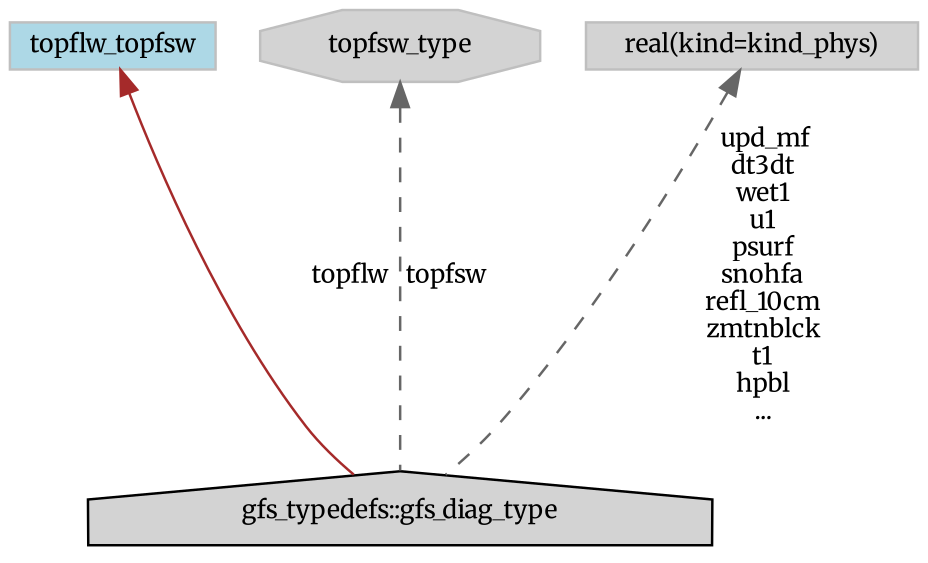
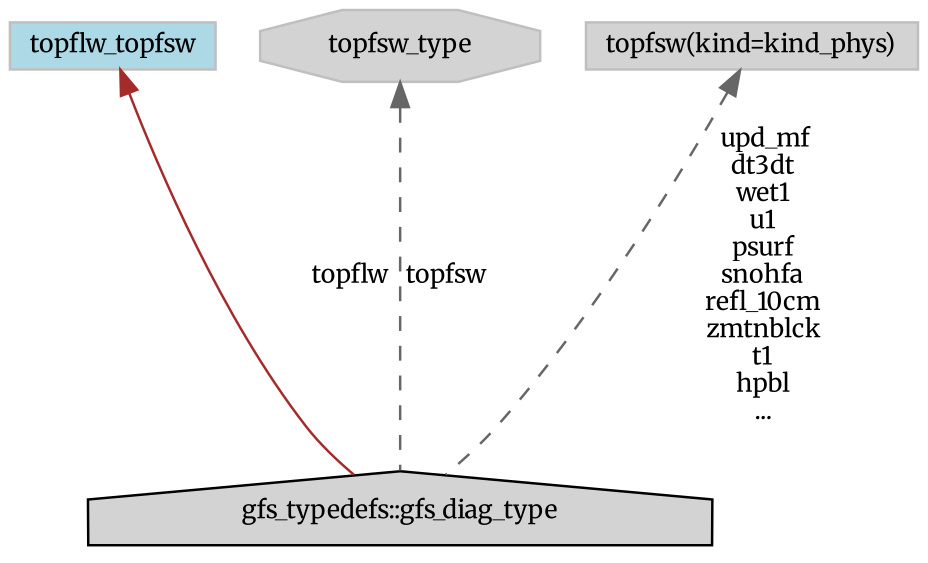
(752, 46) -> (752, 46)
